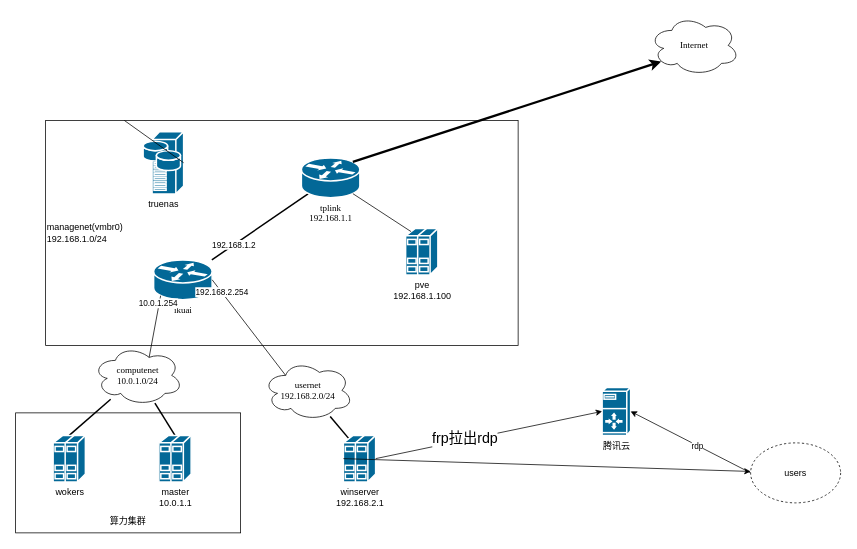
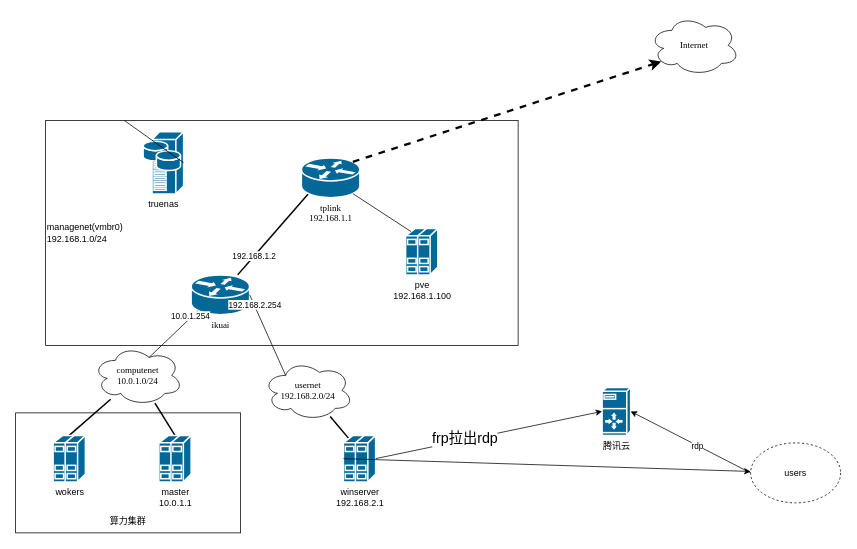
(503, 113) -> (503, 113)
(183, 280) -> (220, 295)
